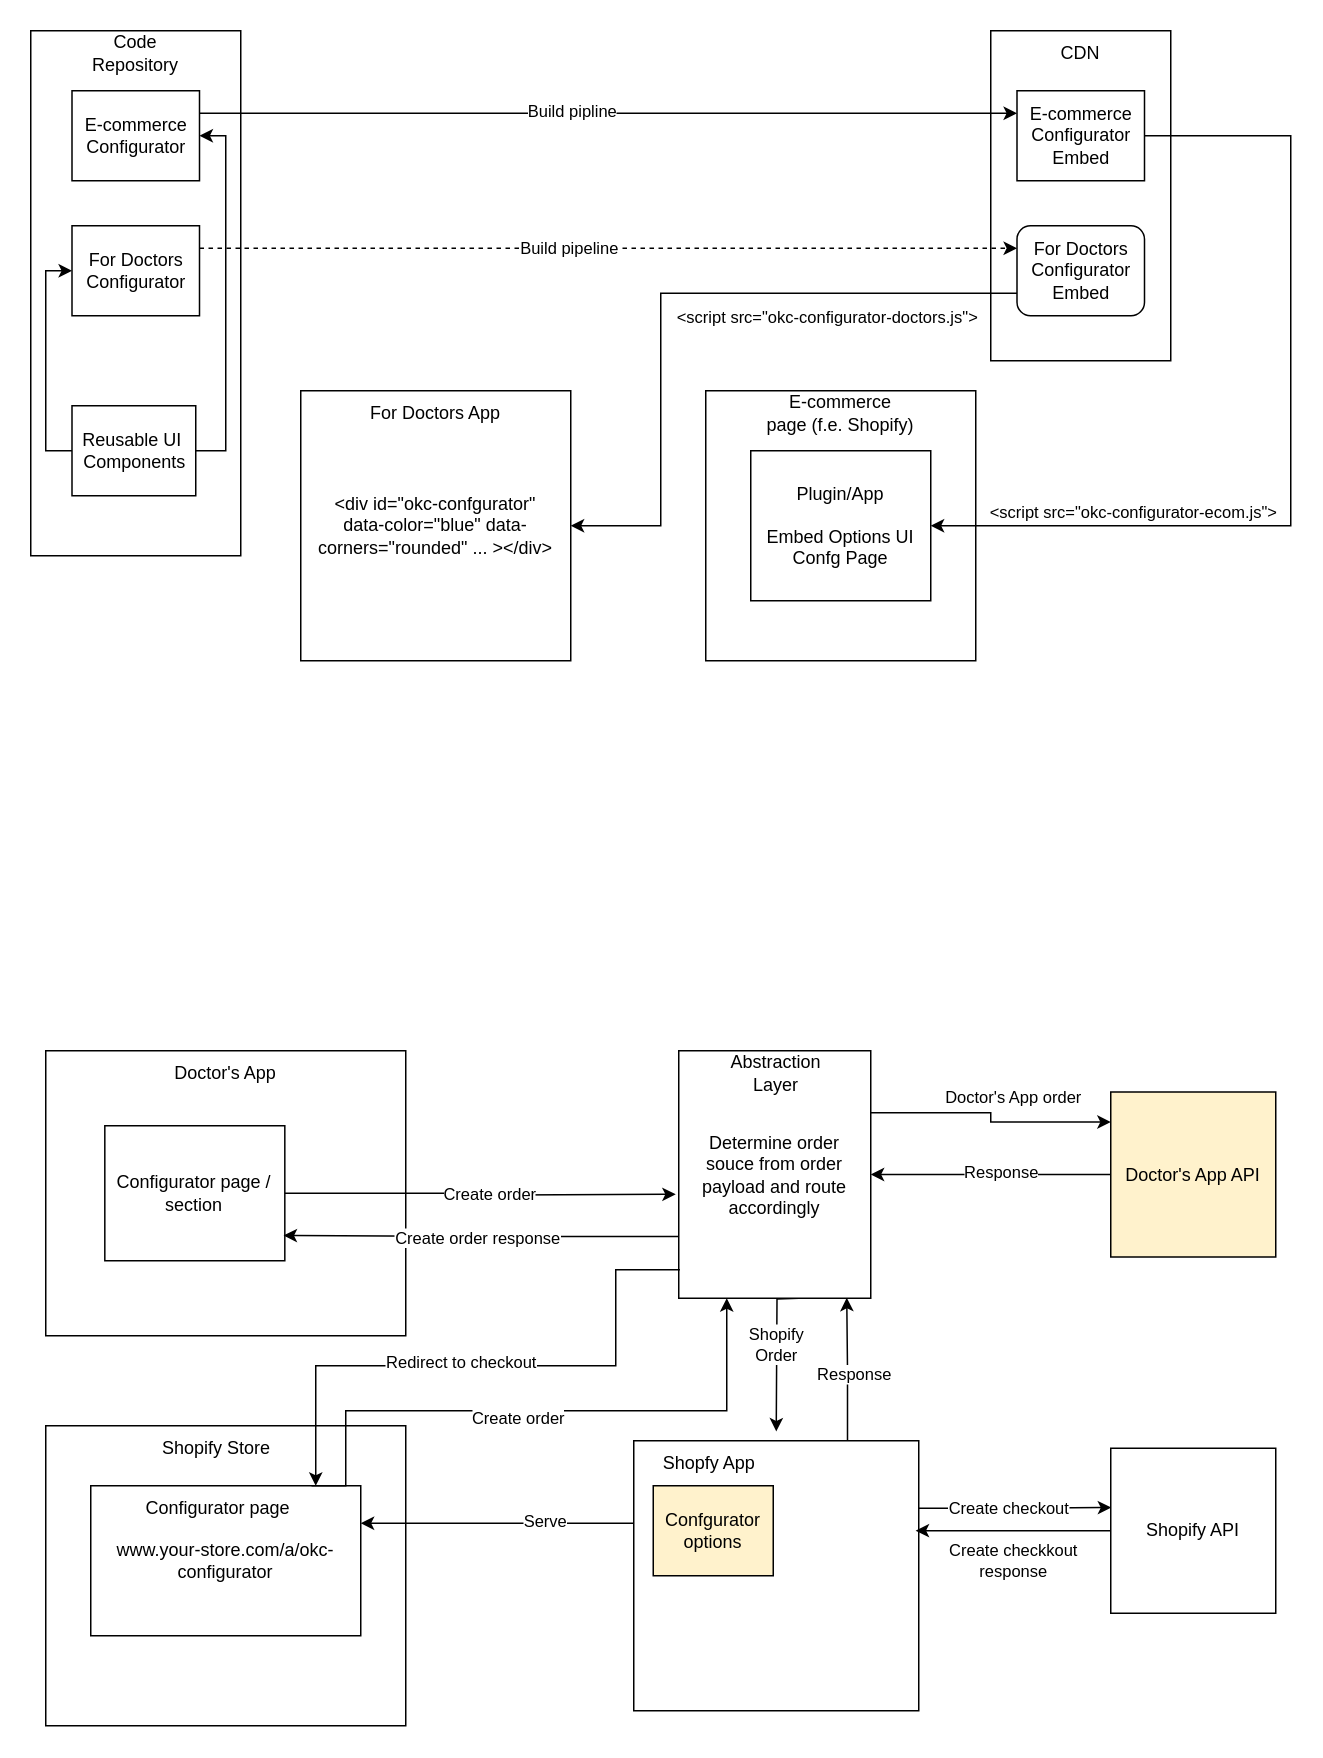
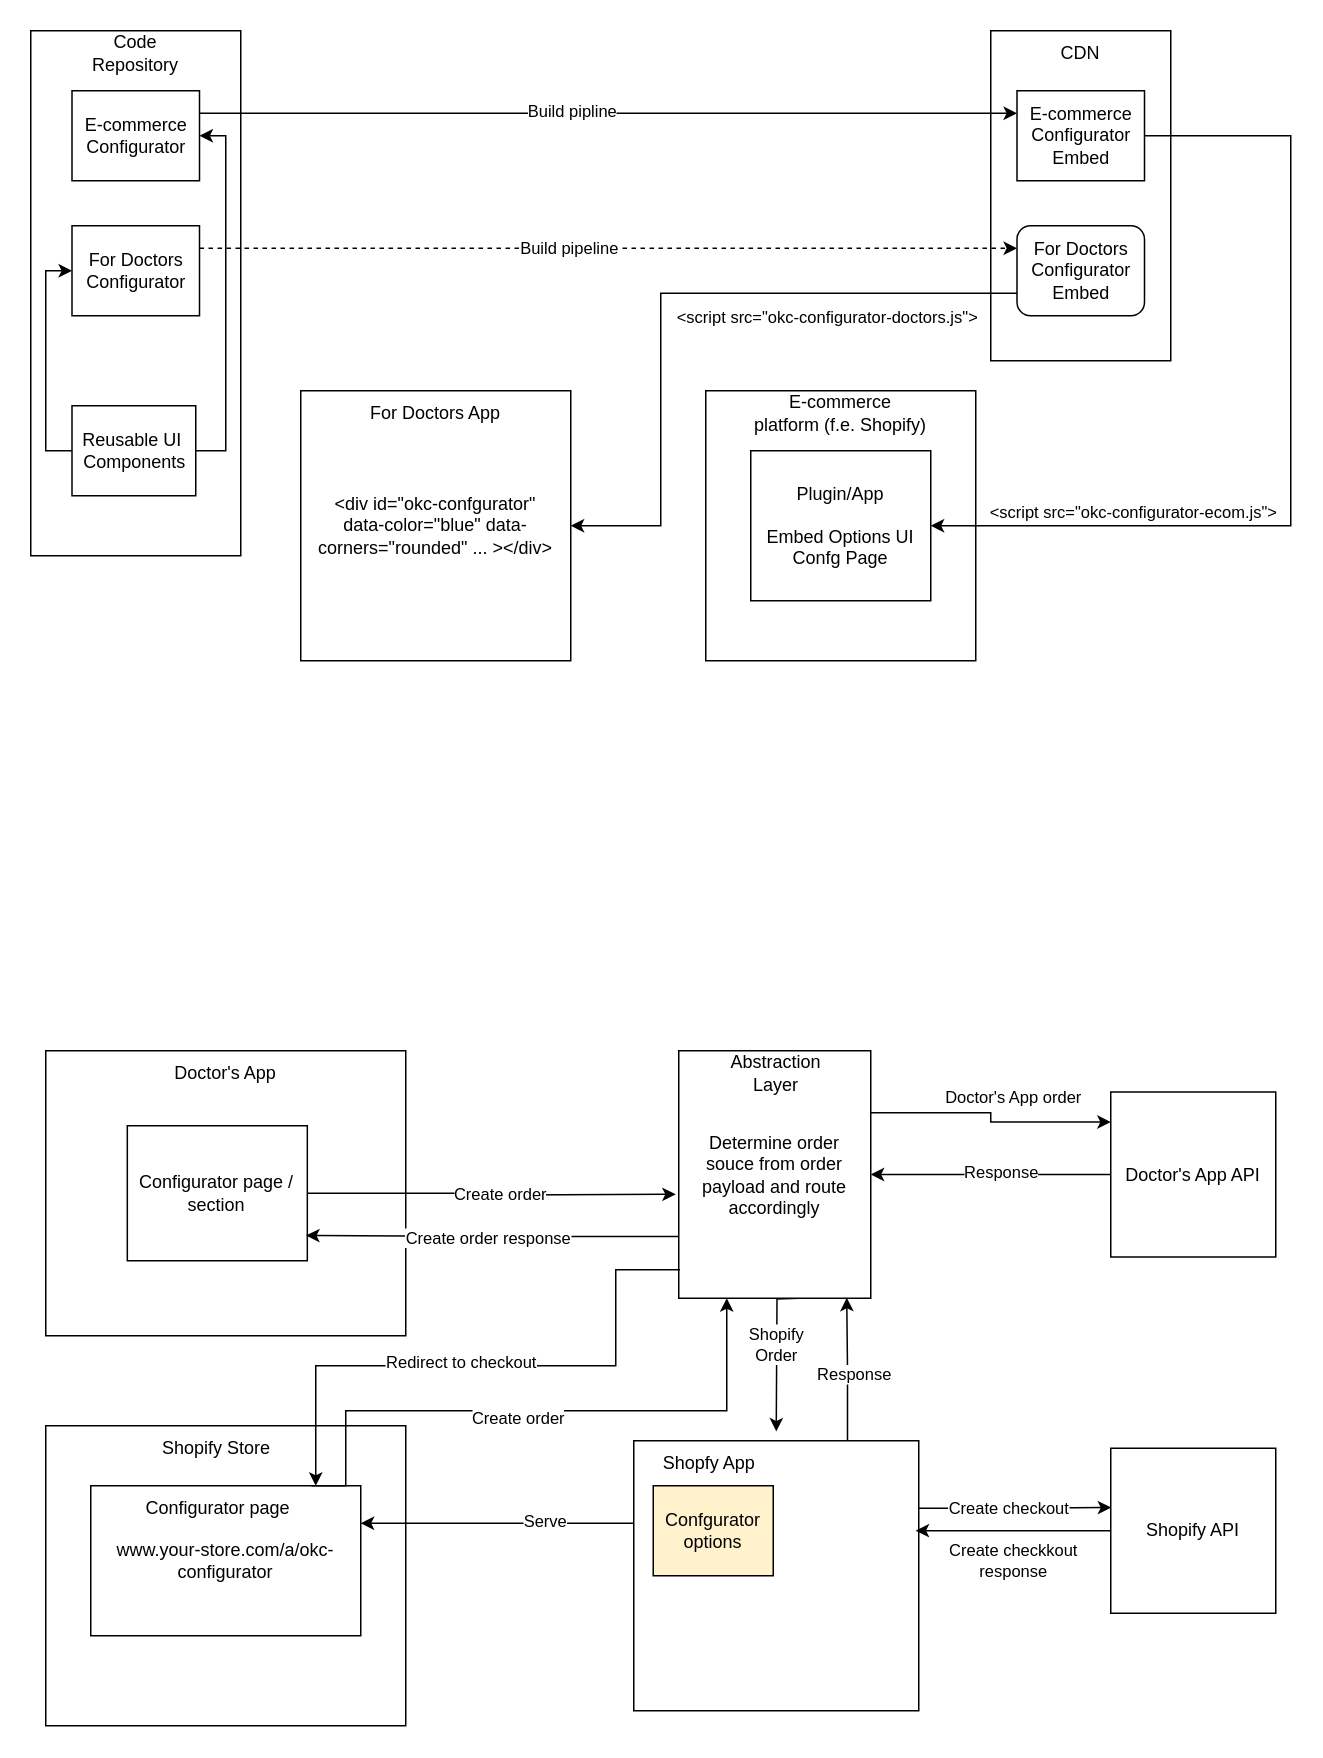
(841, 413) -> (841, 413)
(1193, 1175) -> (1193, 1175)
(195, 1193) -> (217, 1193)
